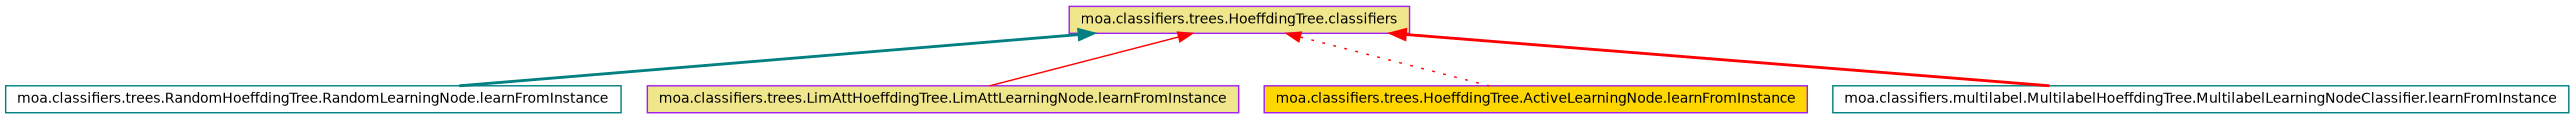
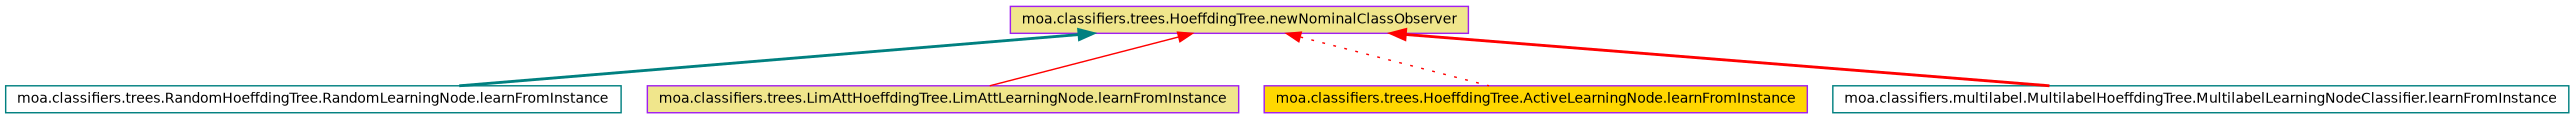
(1239, 20) -> (1239, 20)
